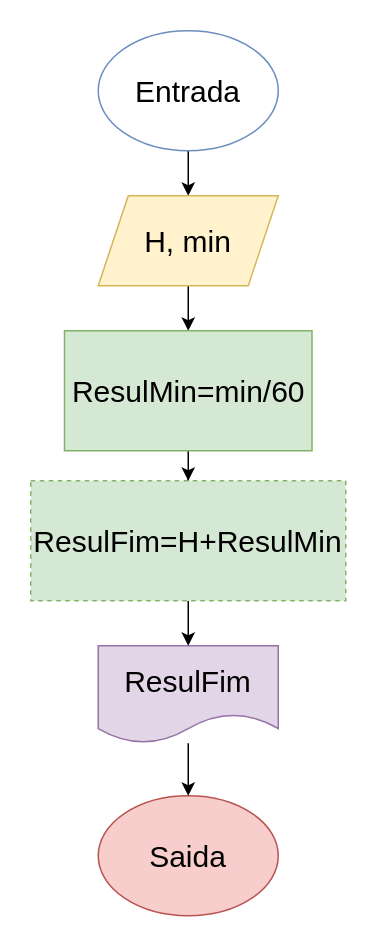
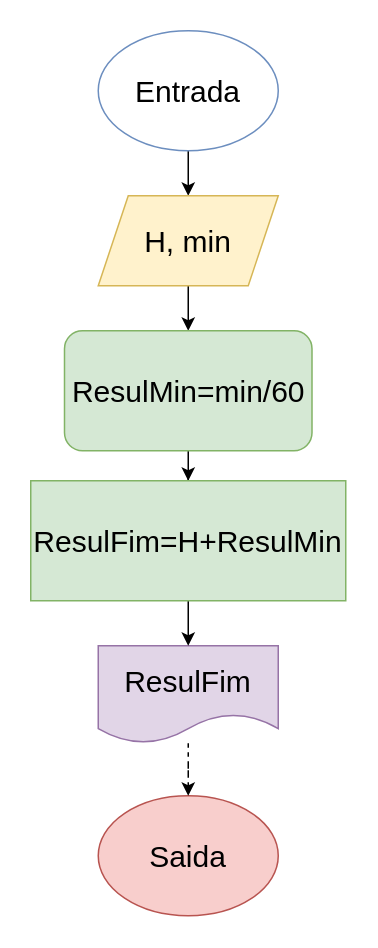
(188, 391) -> (188, 391)
(188, 541) -> (188, 541)
(188, 771) -> (188, 771)
